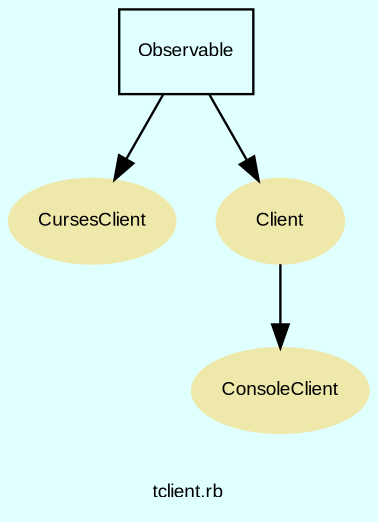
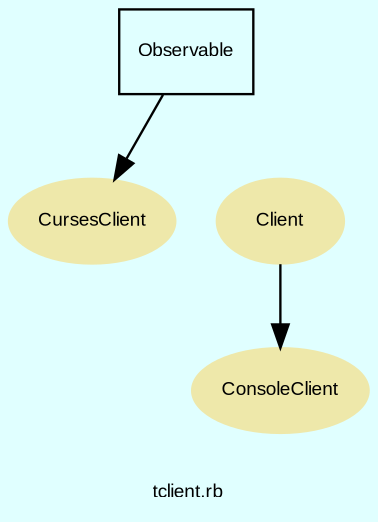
(228, 128) -> none
